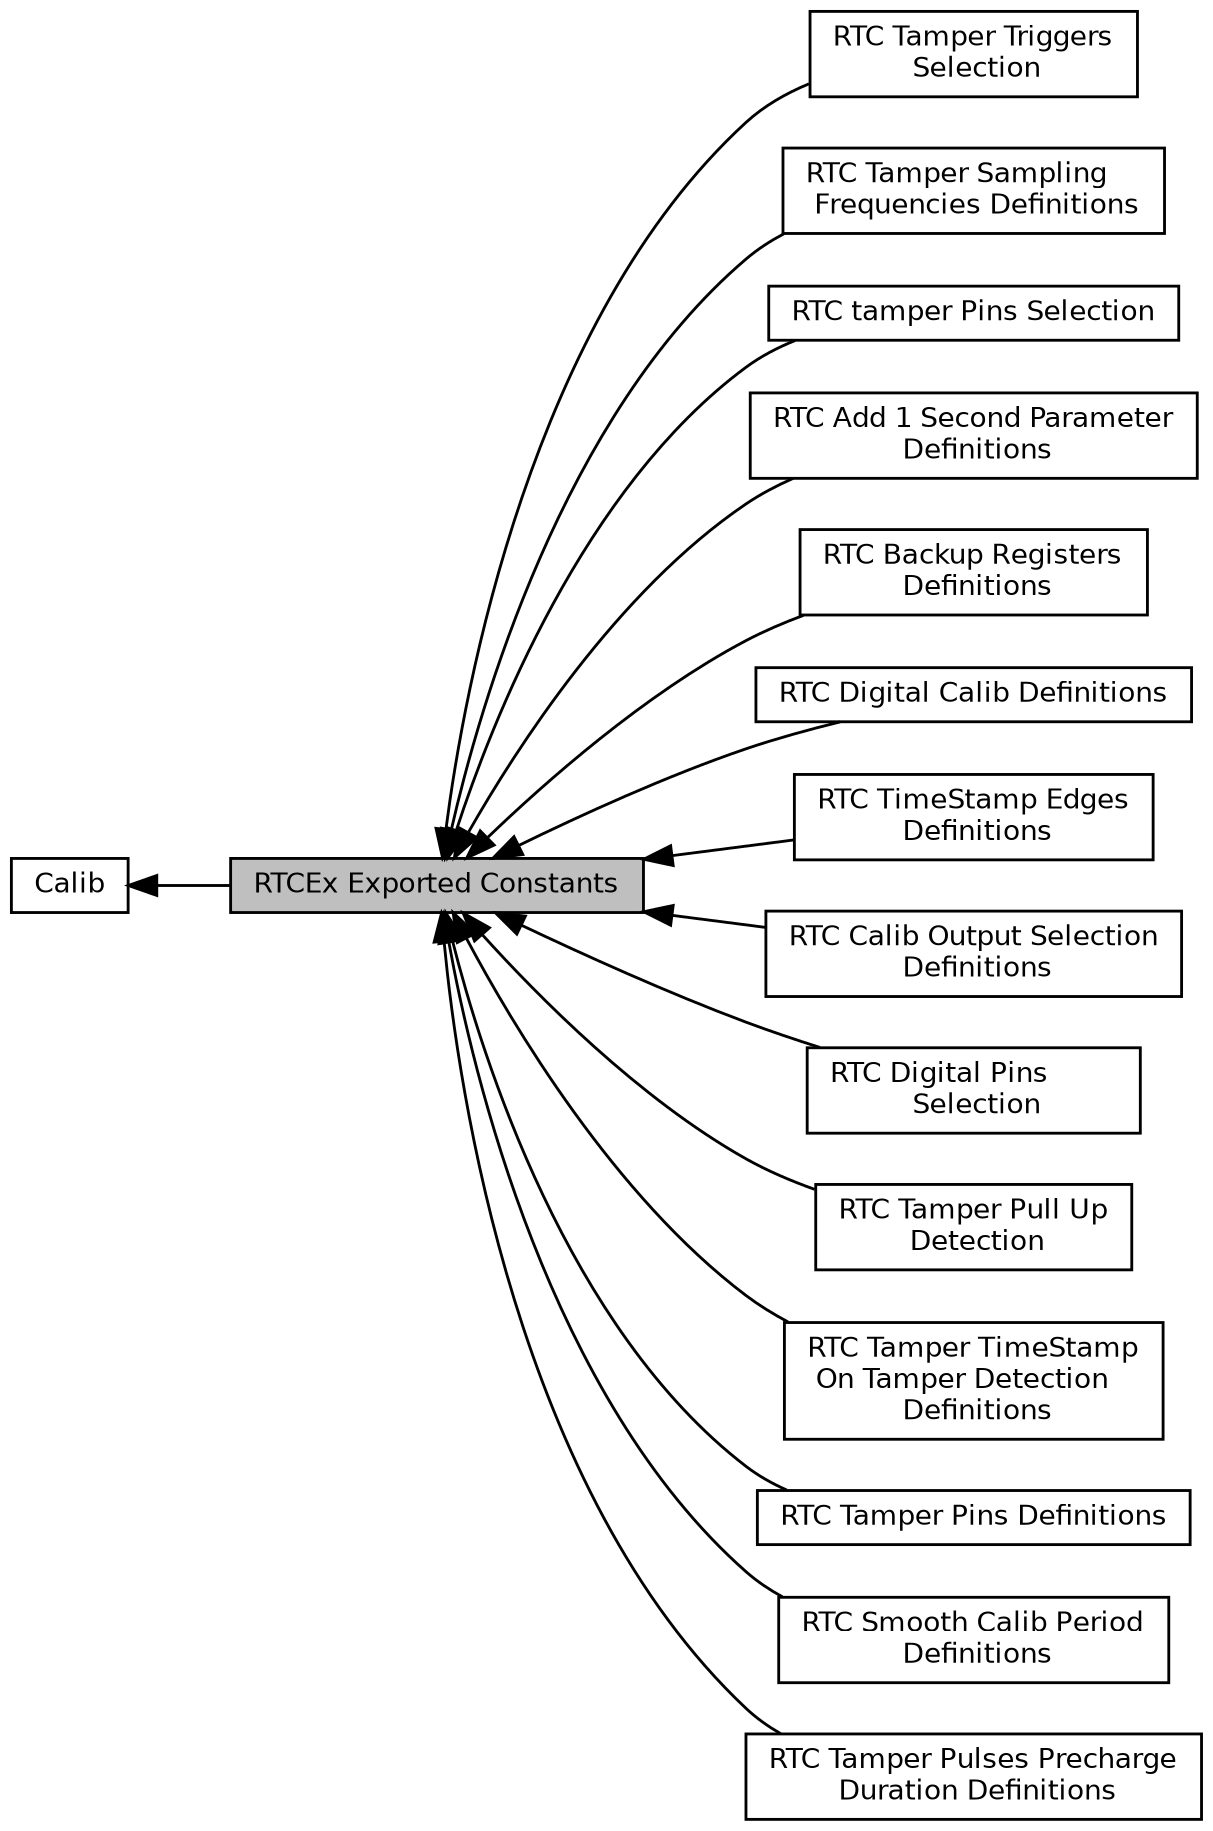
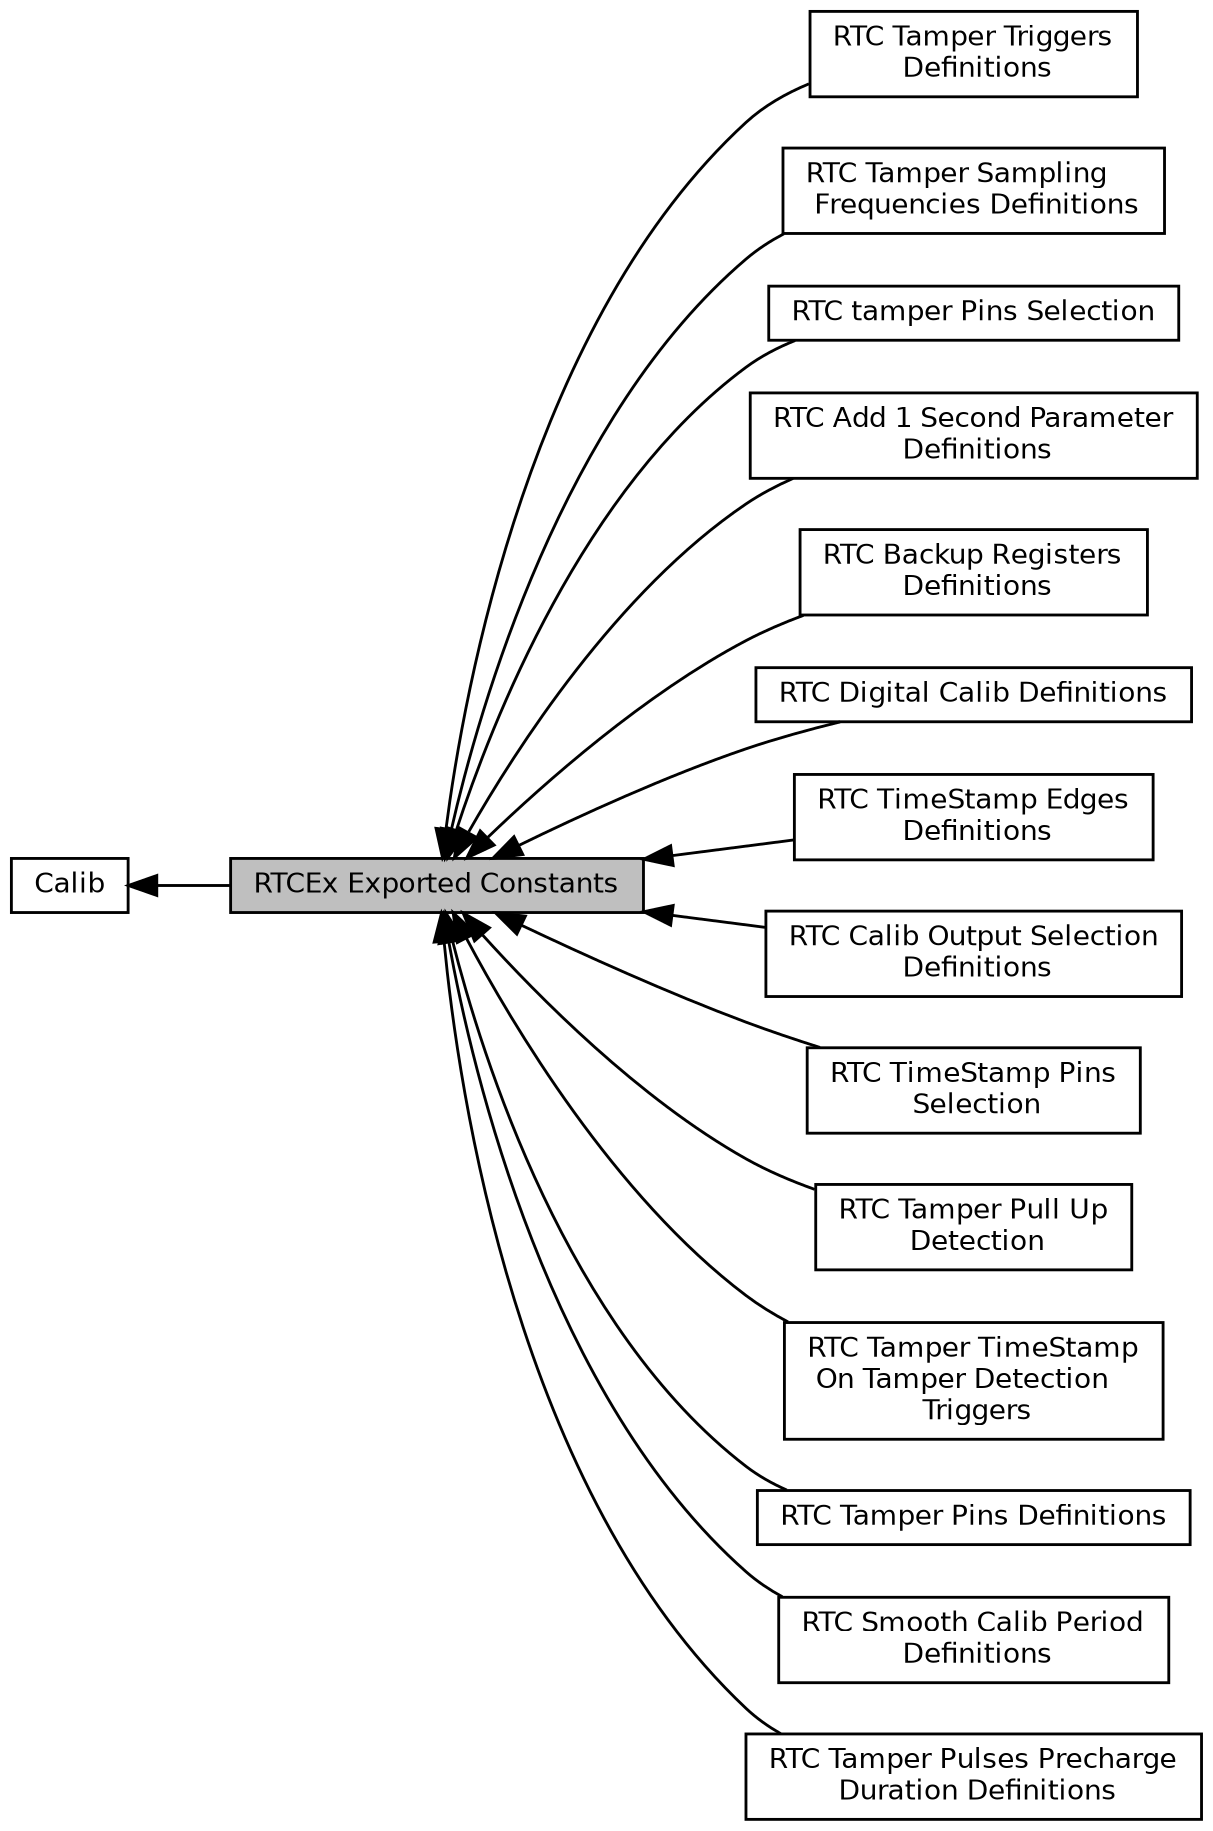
(974, 54) -> (974, 54)
(974, 1090) -> (974, 1090)
(974, 1381) -> (974, 1381)
